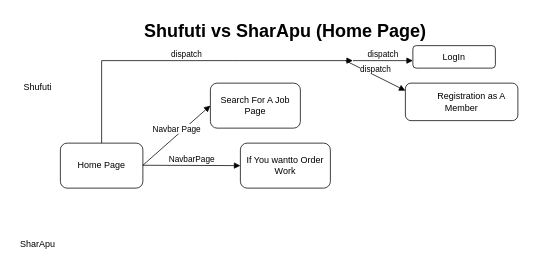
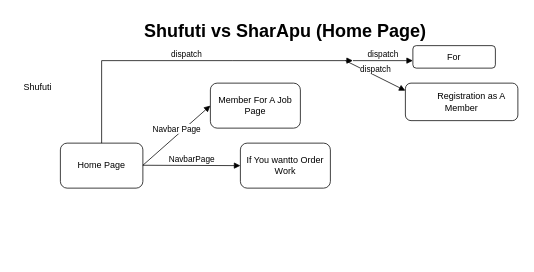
(454, 57) -> (454, 57)
(255, 105) -> (255, 105)
(38, 244) -> none
